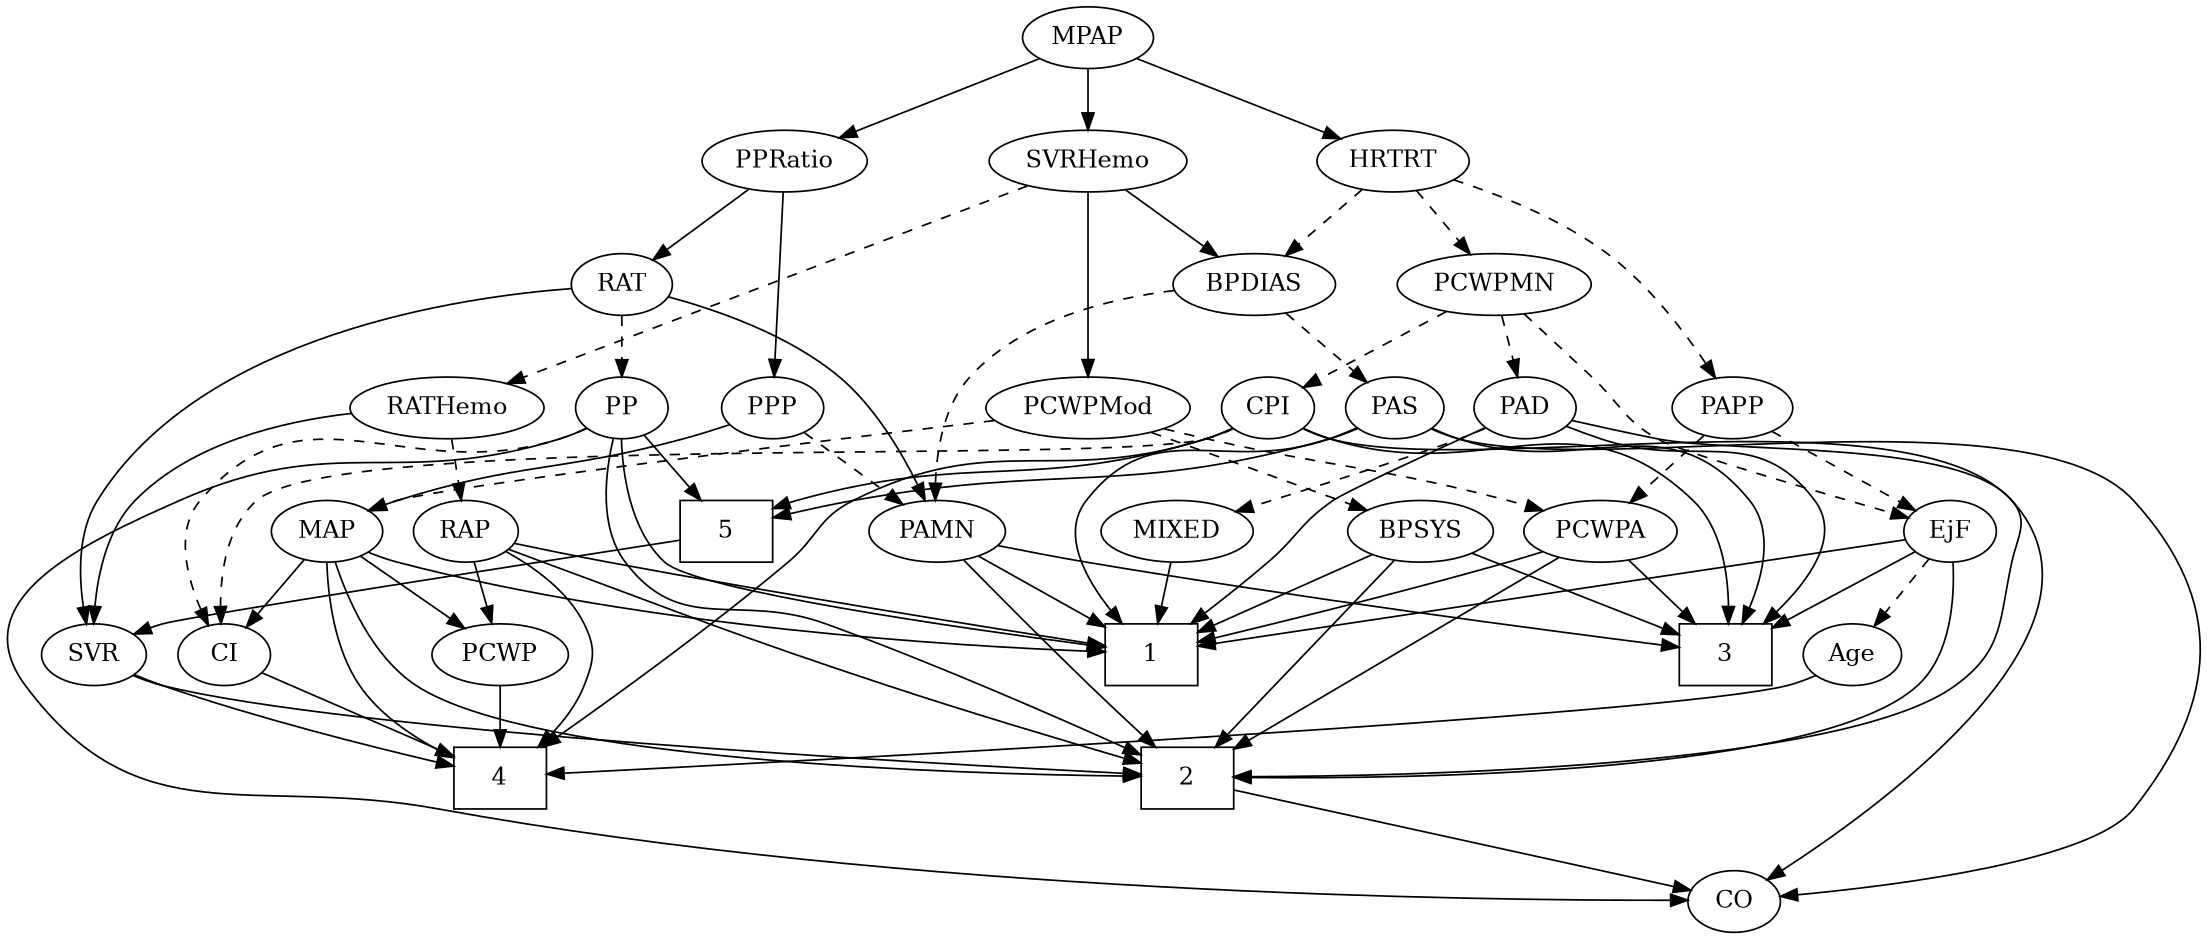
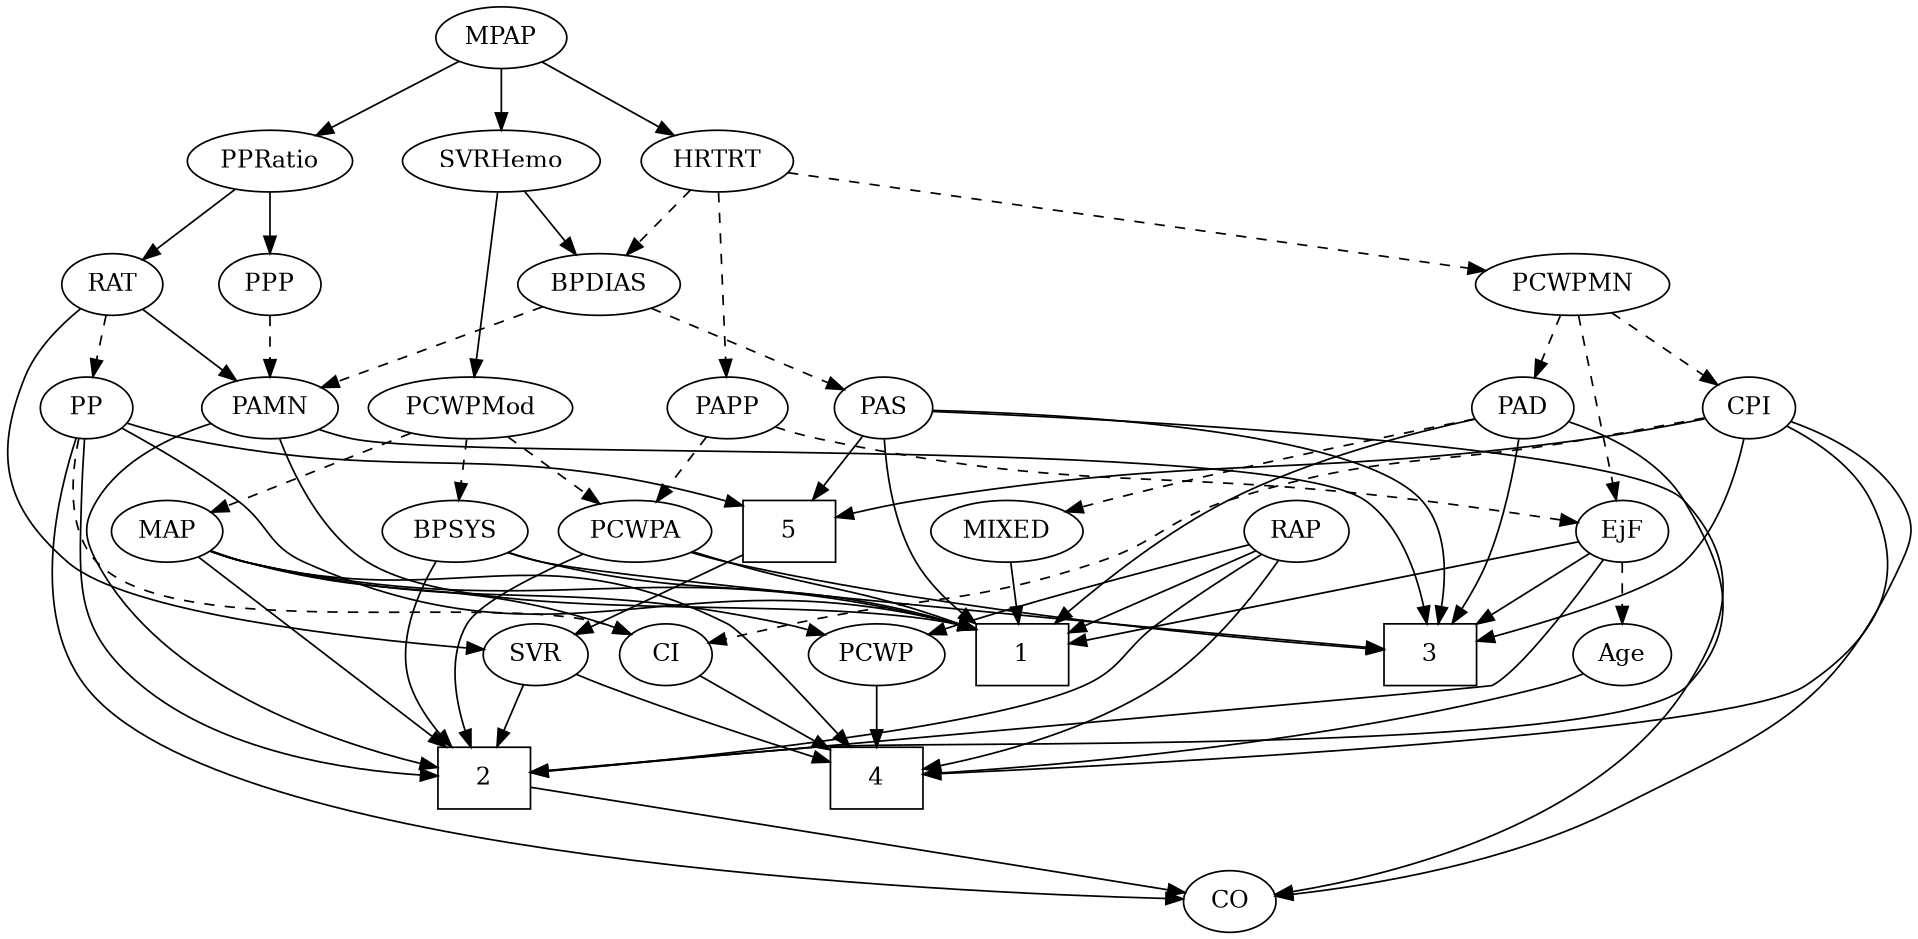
(447, 408) -> none
(557, 465) -> none
